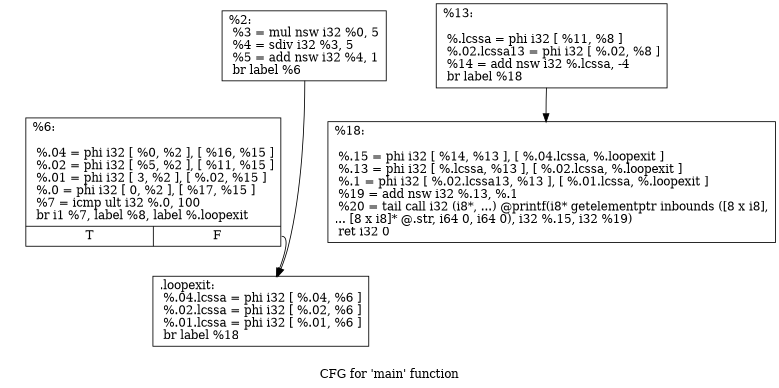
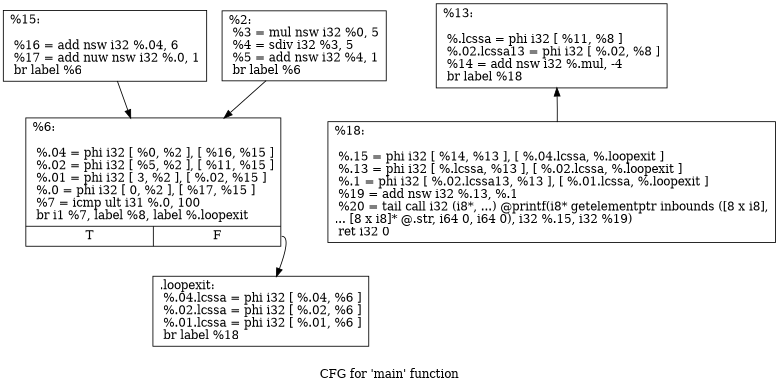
none -> (105, 46)
(536, 65) -> (533, 65)
(546, 101) -> (557, 109)
(300, 176) -> (248, 97)
(117, 203) -> (117, 203)
